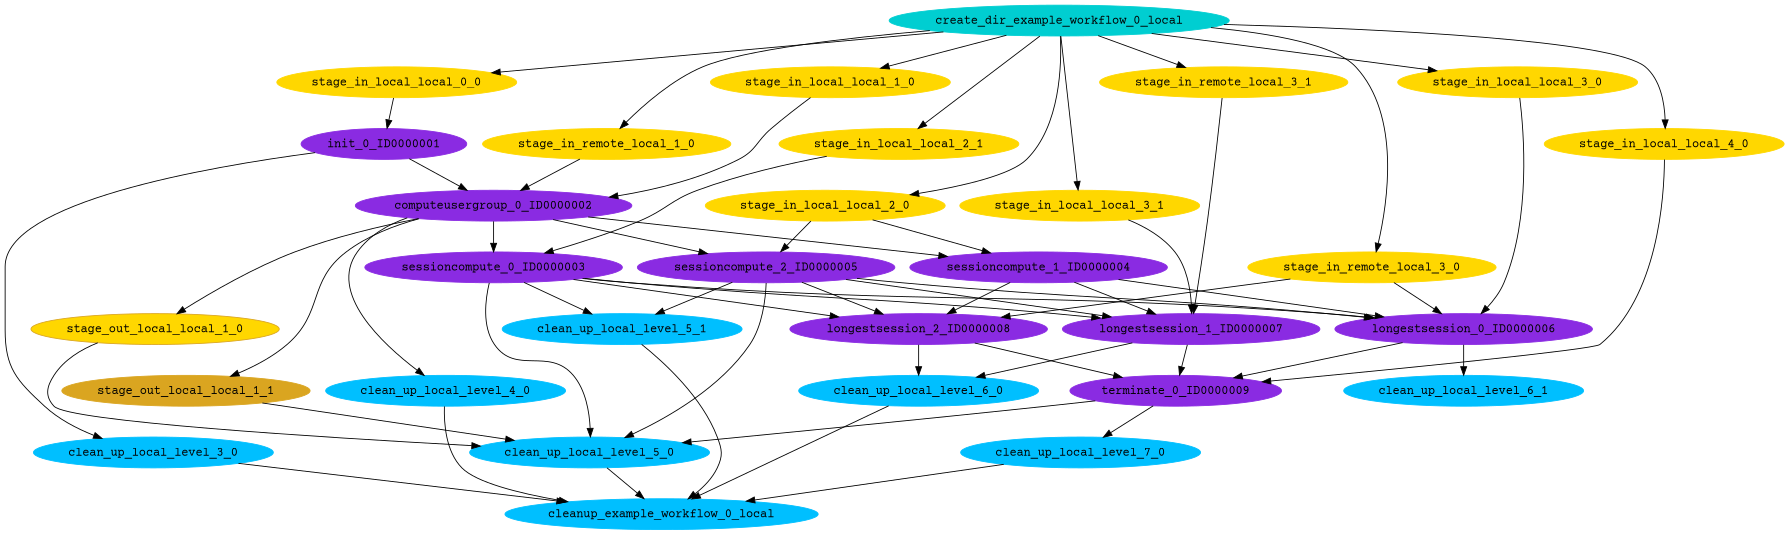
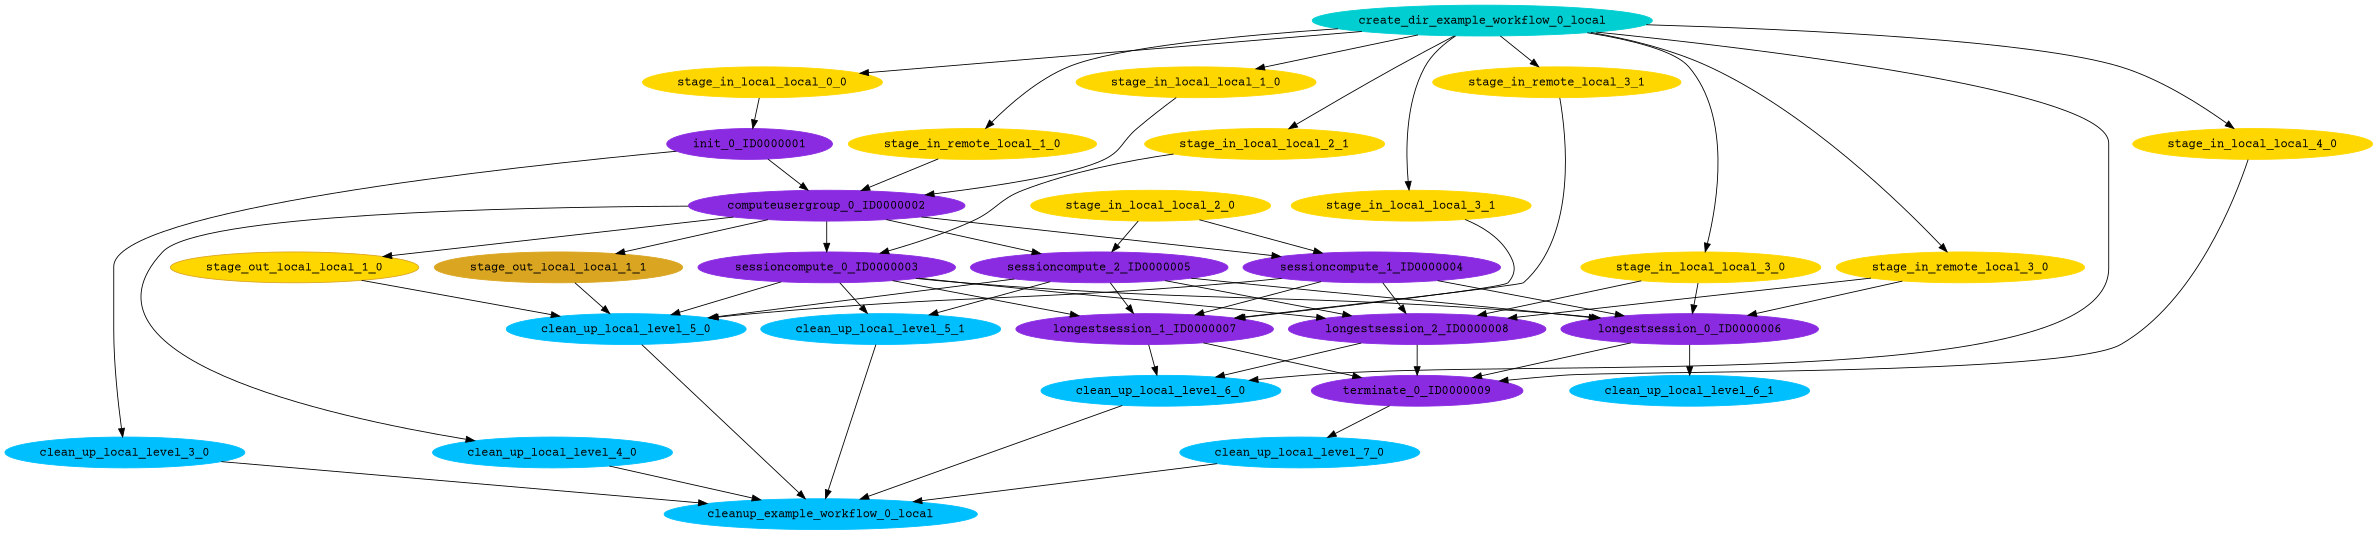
(1032, 153) -> (2024, 333)
none -> (1564, 297)
(893, 422) -> (1014, 297)
